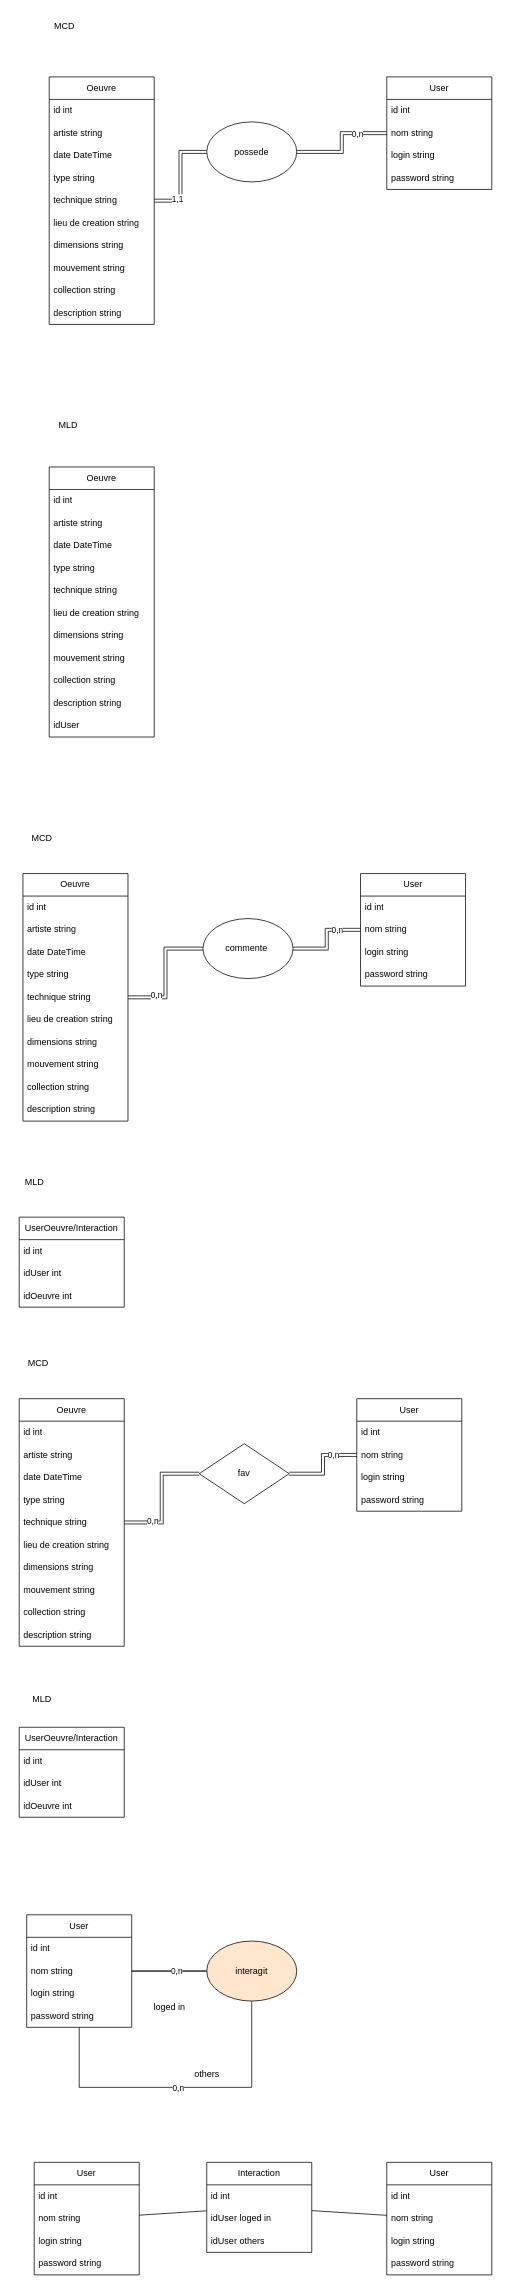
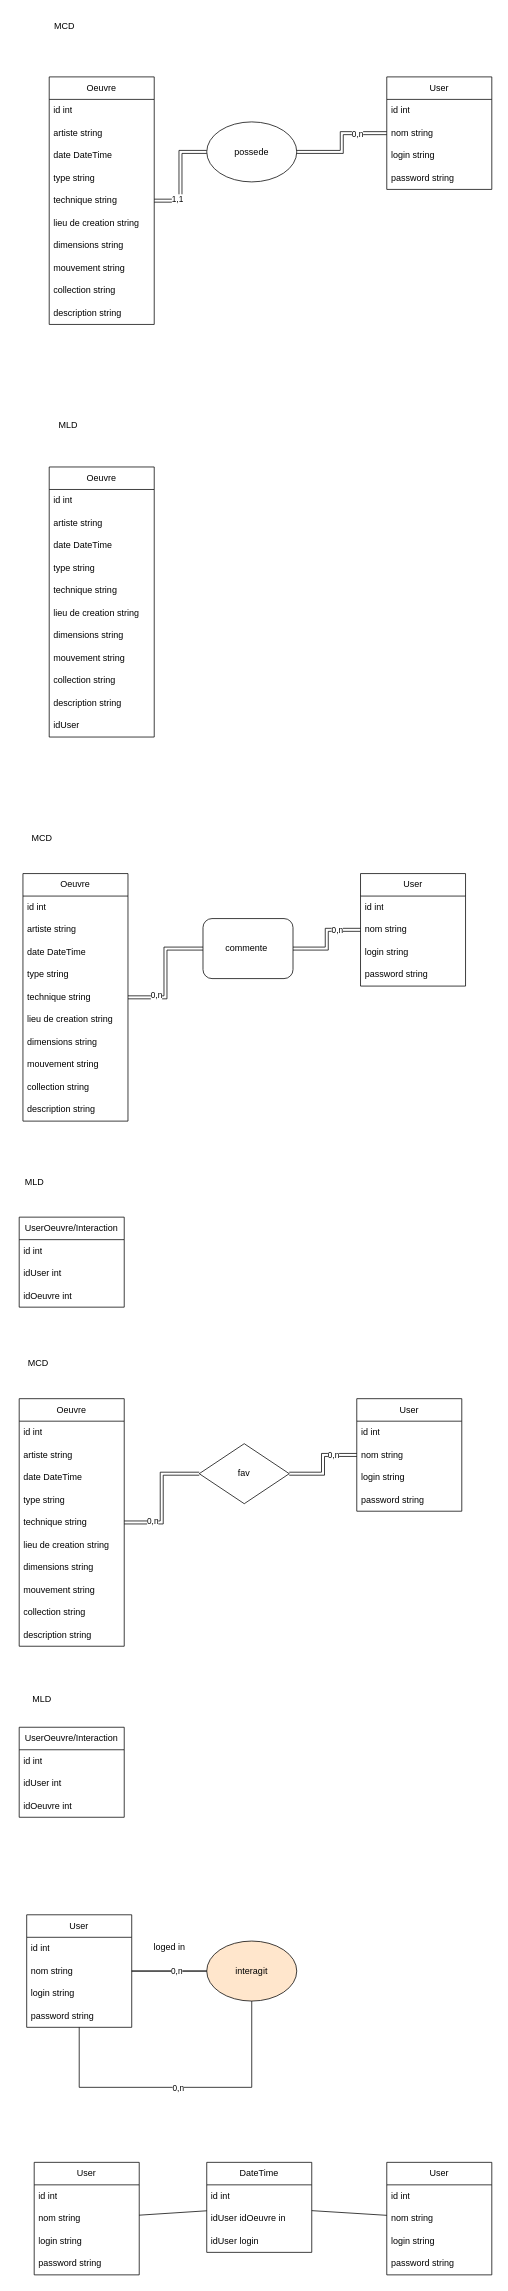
(248, 948) -> (248, 948)
(169, 2007) -> (169, 1947)
(207, 2074) -> none
(259, 2173) -> (259, 2173)
(243, 2218) -> (251, 2218)
(242, 2241) -> (237, 2241)
